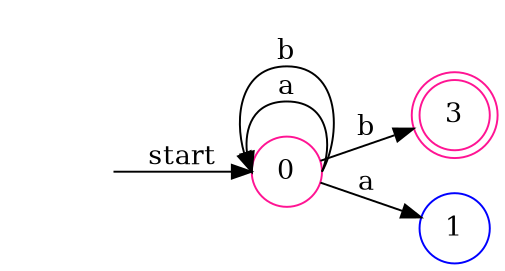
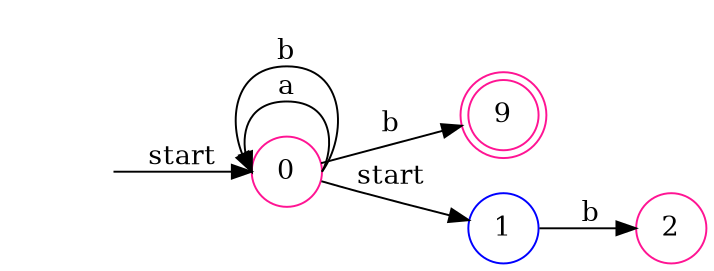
(455, 115) -> (503, 115)
(367, 182) -> (391, 177)
none -> (671, 228)
